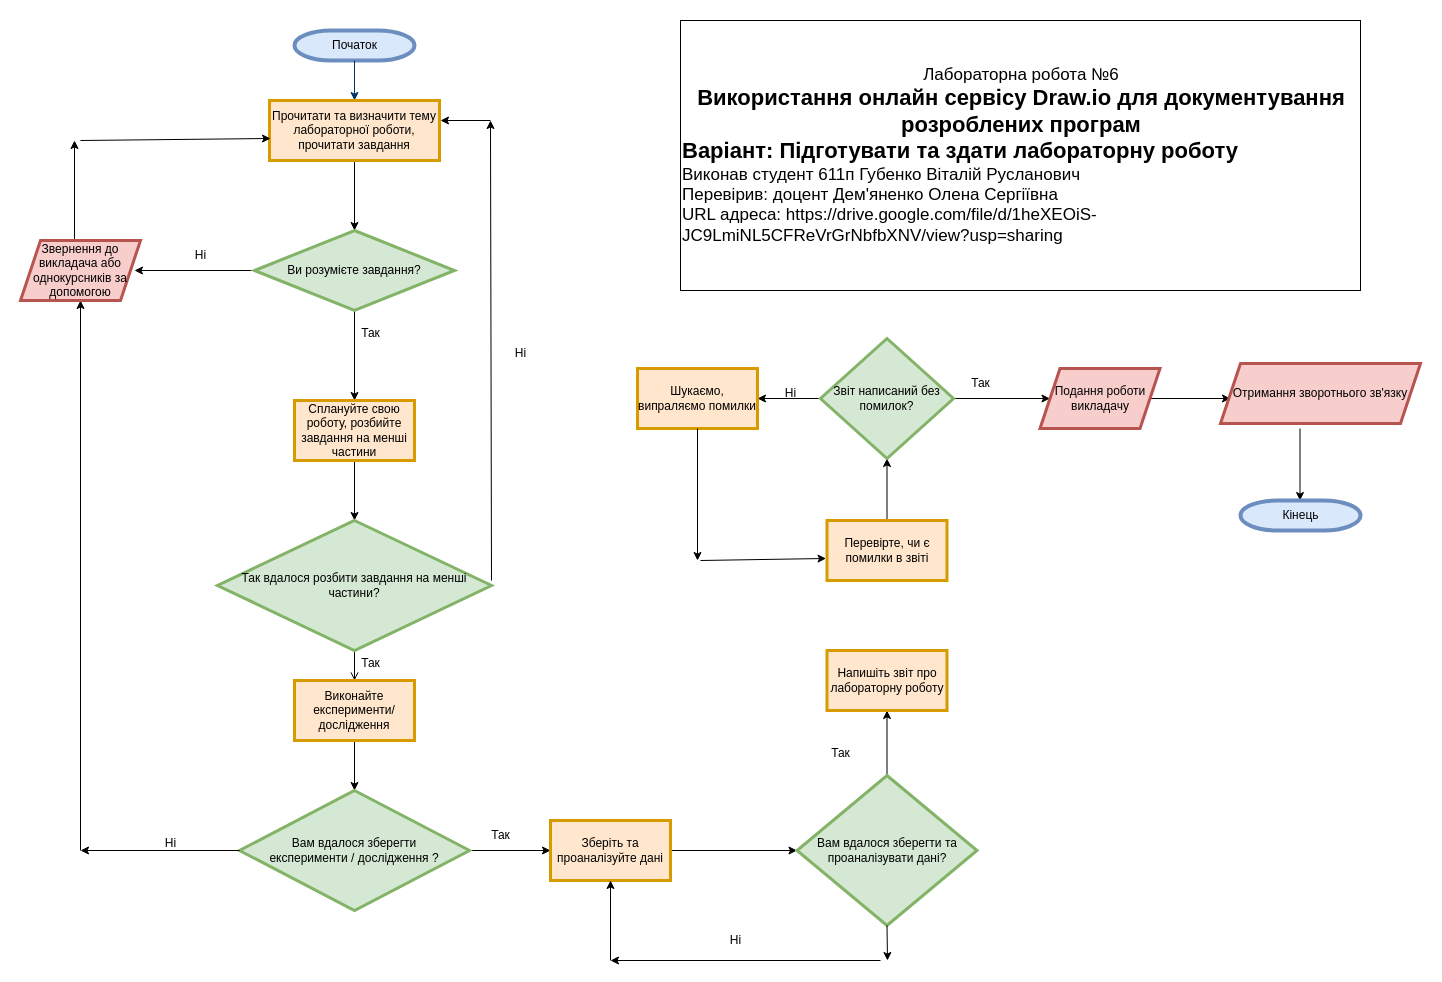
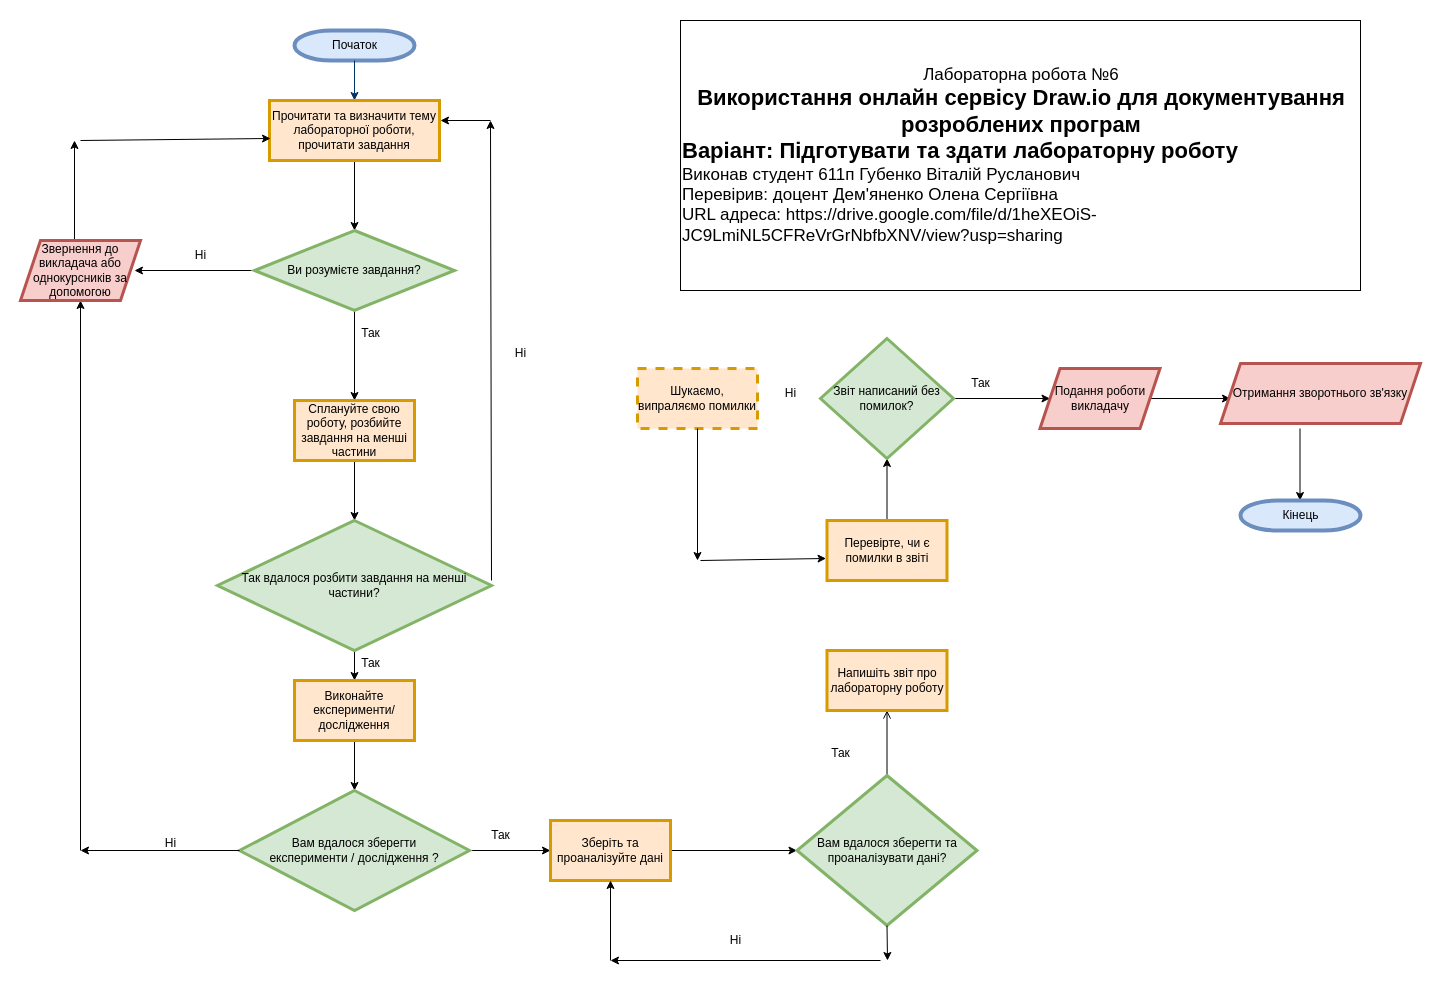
(698, 399) -> (698, 399)
(792, 399) -> none
(355, 674) -> (355, 672)
(887, 719) -> (887, 717)
